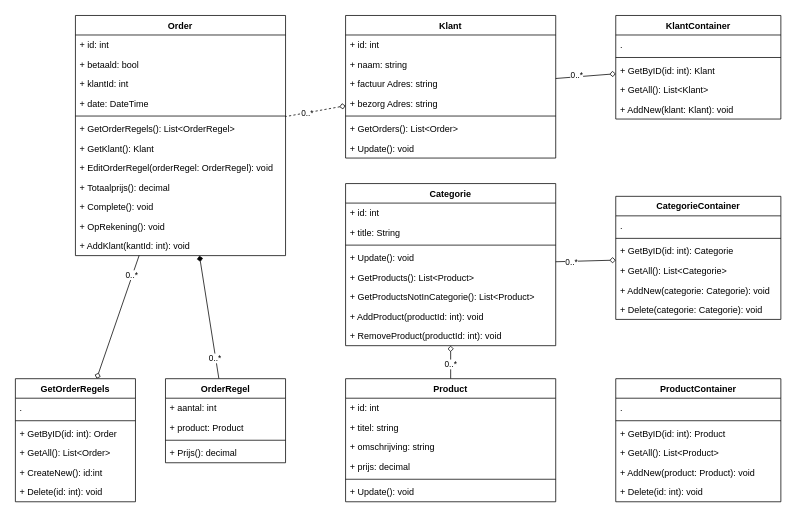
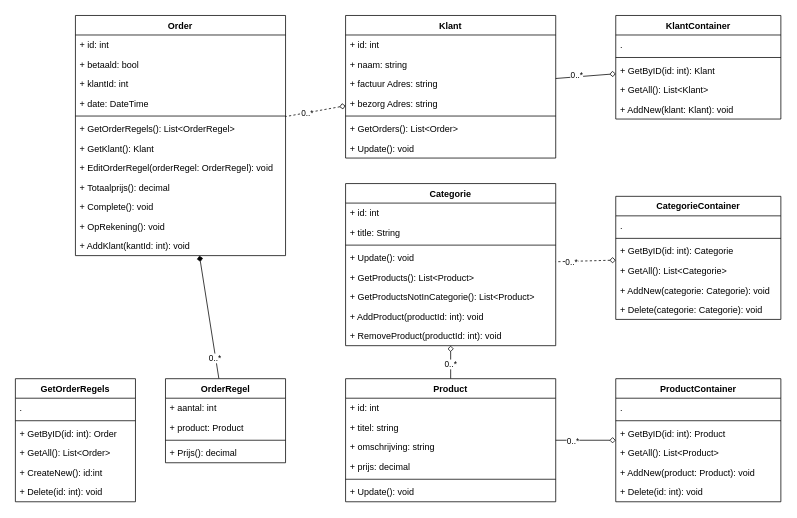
(594, 260) -> (594, 260)
(118, 315) -> none
none -> (583, 440)
